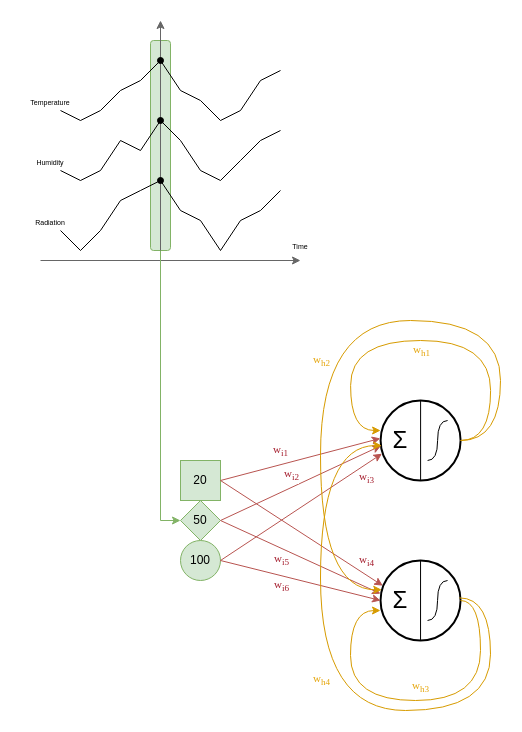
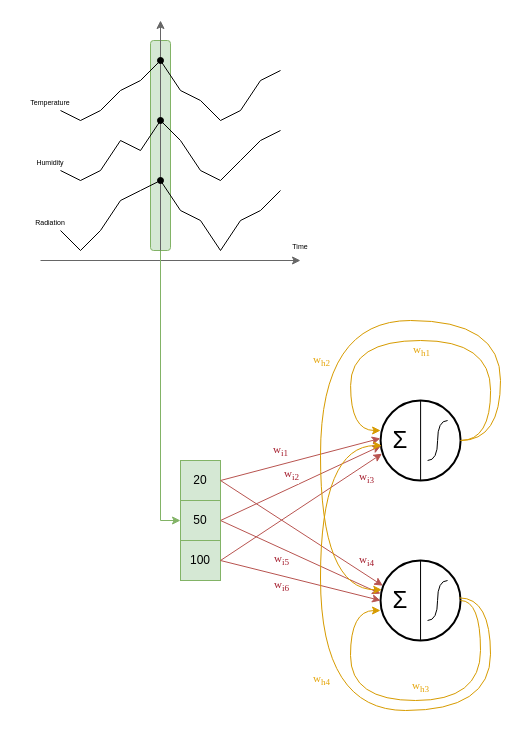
(201, 521) -> (201, 521)
(201, 561) -> (201, 561)
